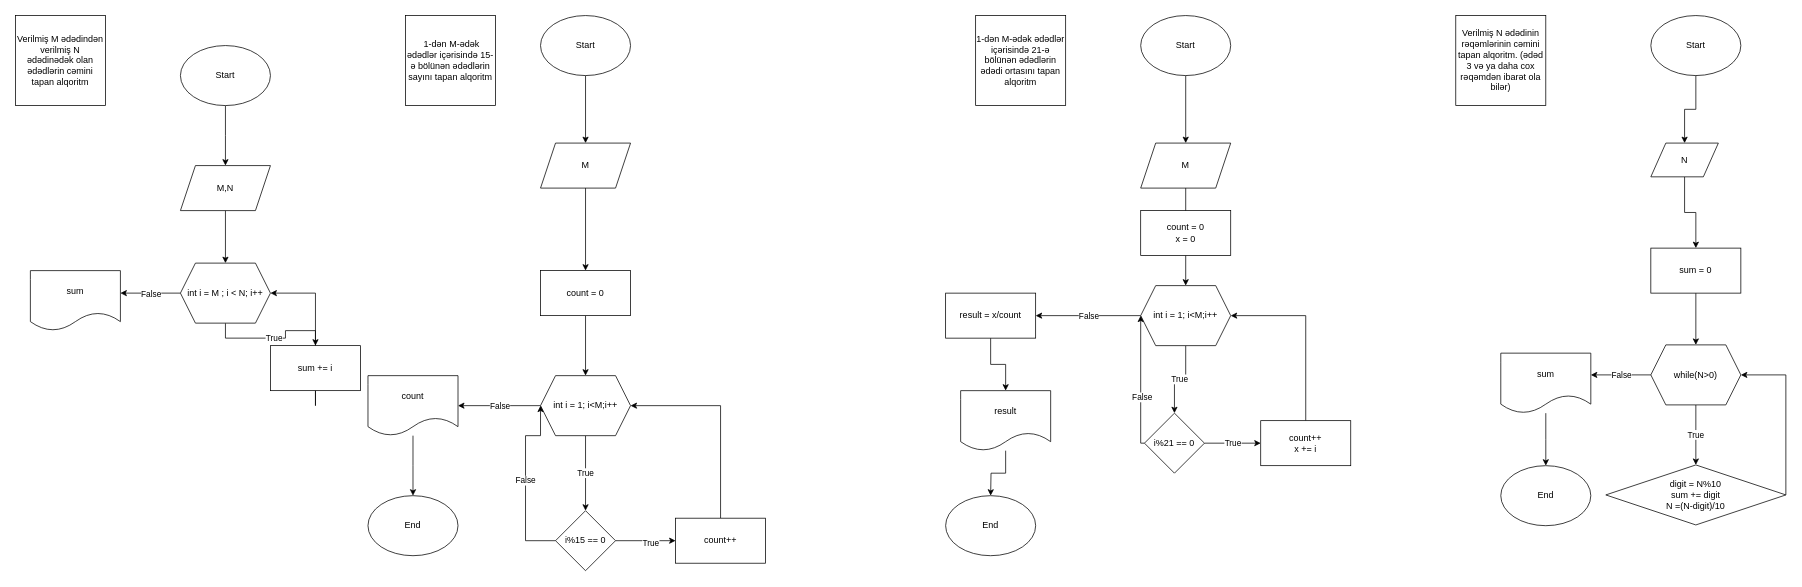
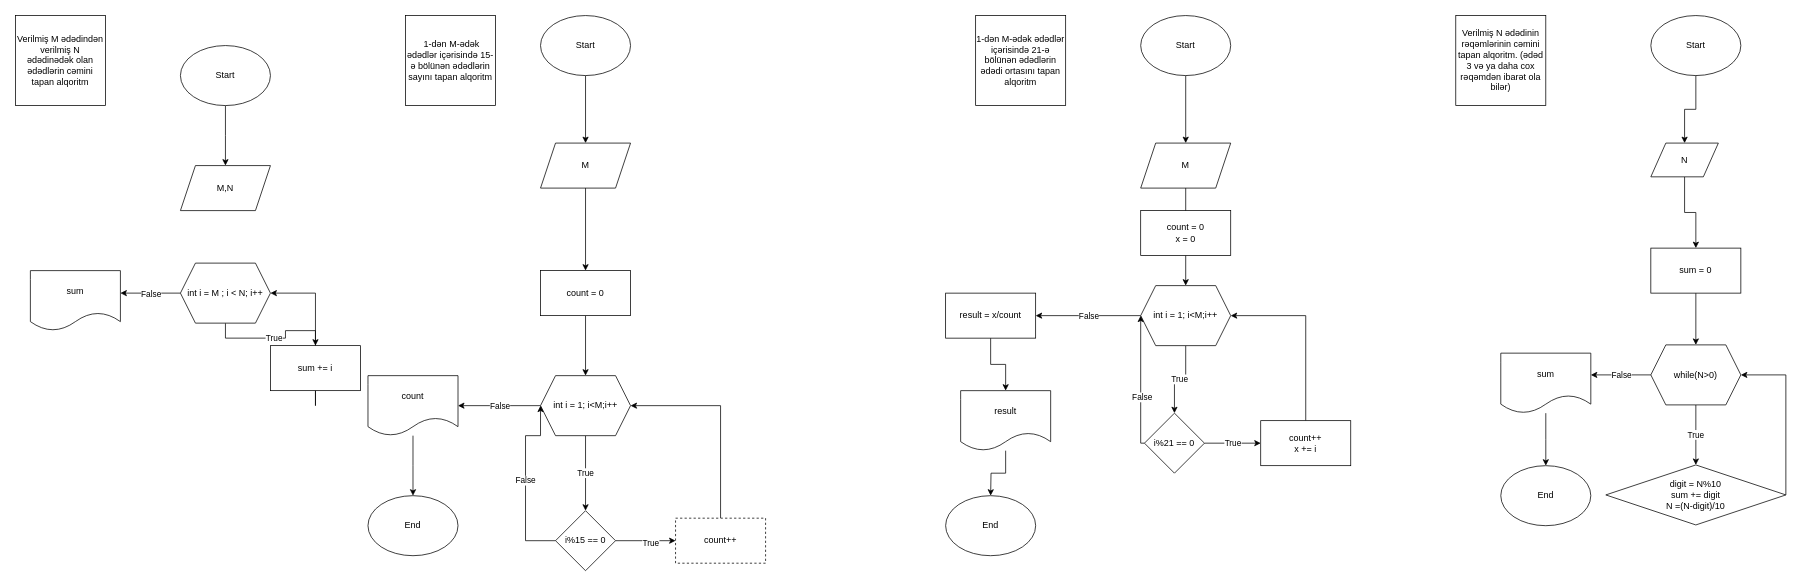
(225, 234) -> none
(720, 540) -> (720, 540)
